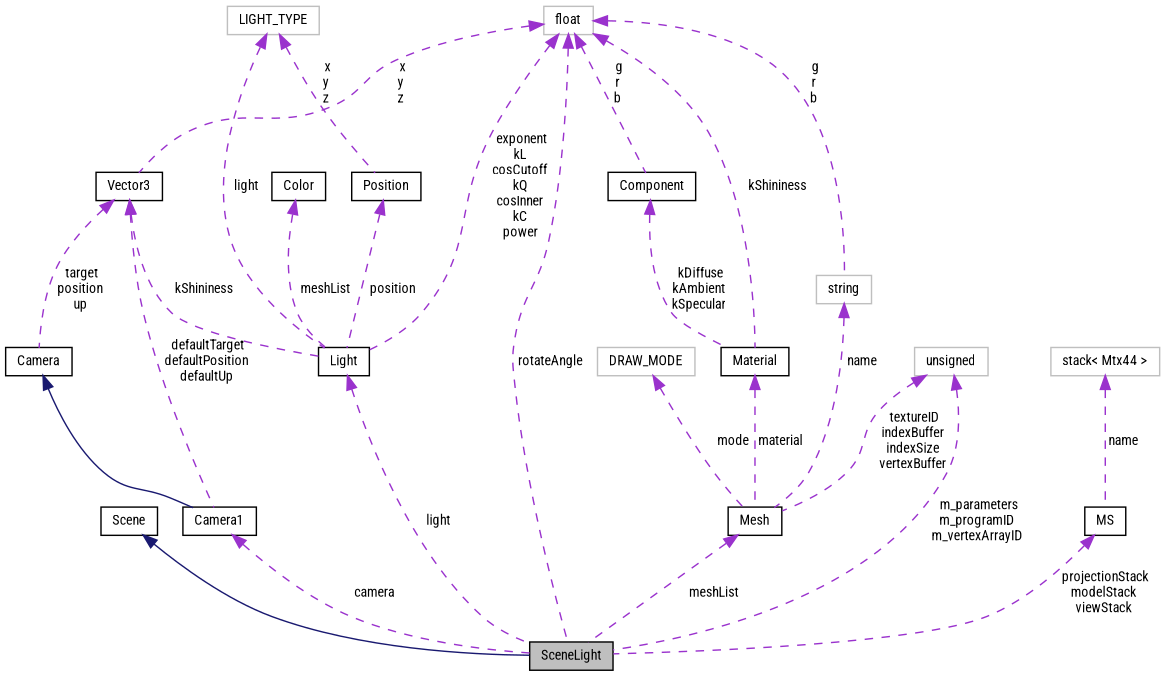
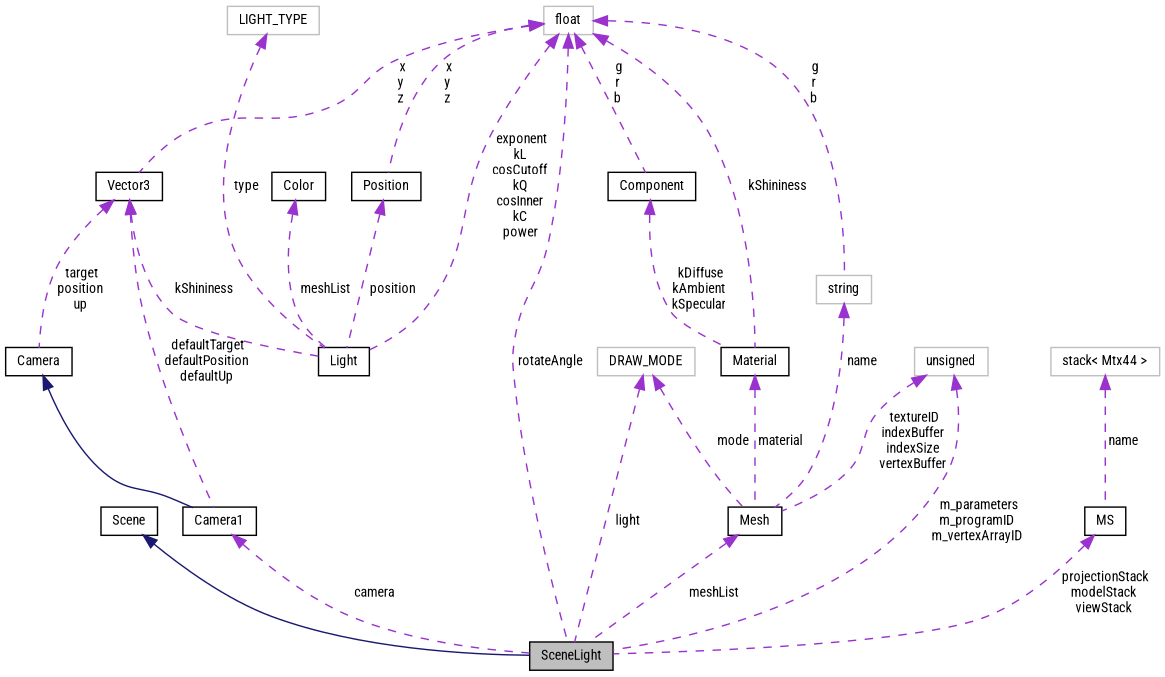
(331, 119) -> (431, 72)
(245, 186) -> (245, 186)
(417, 534) -> (607, 516)
